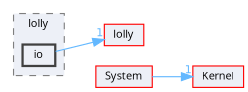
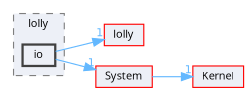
none -> (72, 63)
